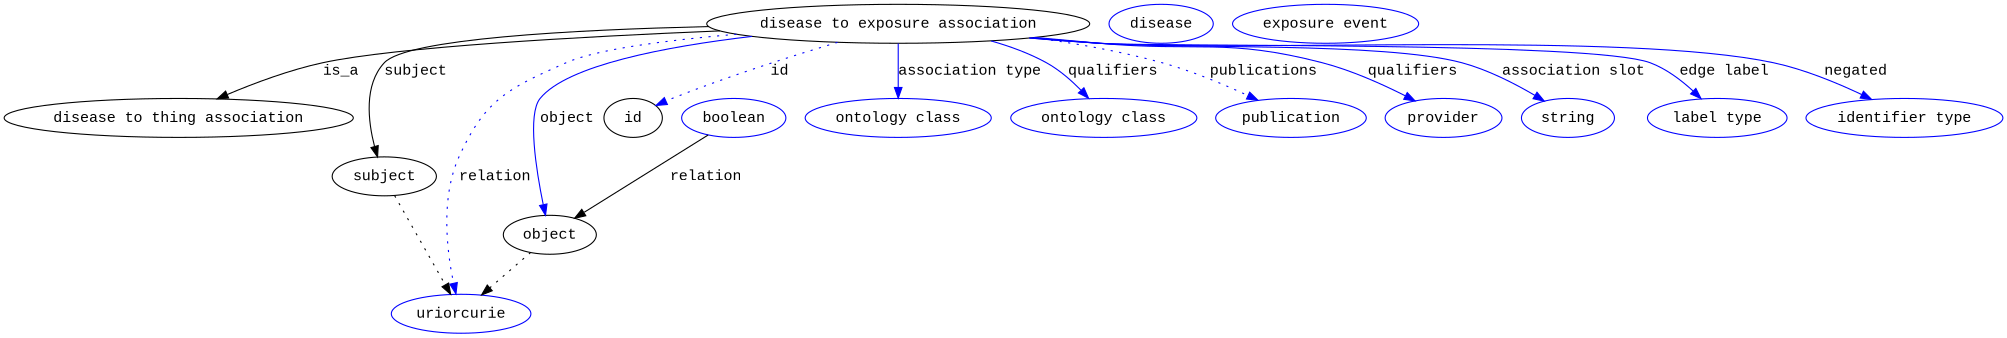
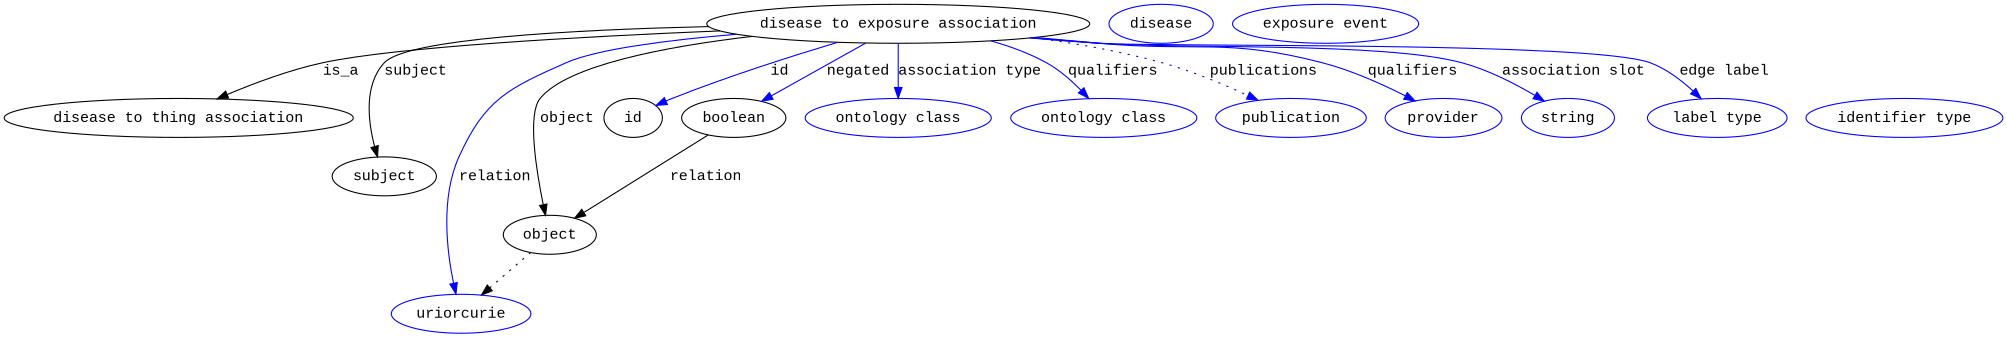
(1575, 46) -> (819, 69)
(590, 69) -> (590, 69)
(751, 70) -> (751, 70)
(520, 85) -> (520, 85)
(734, 118) -> (734, 118)
(420, 240) -> none
